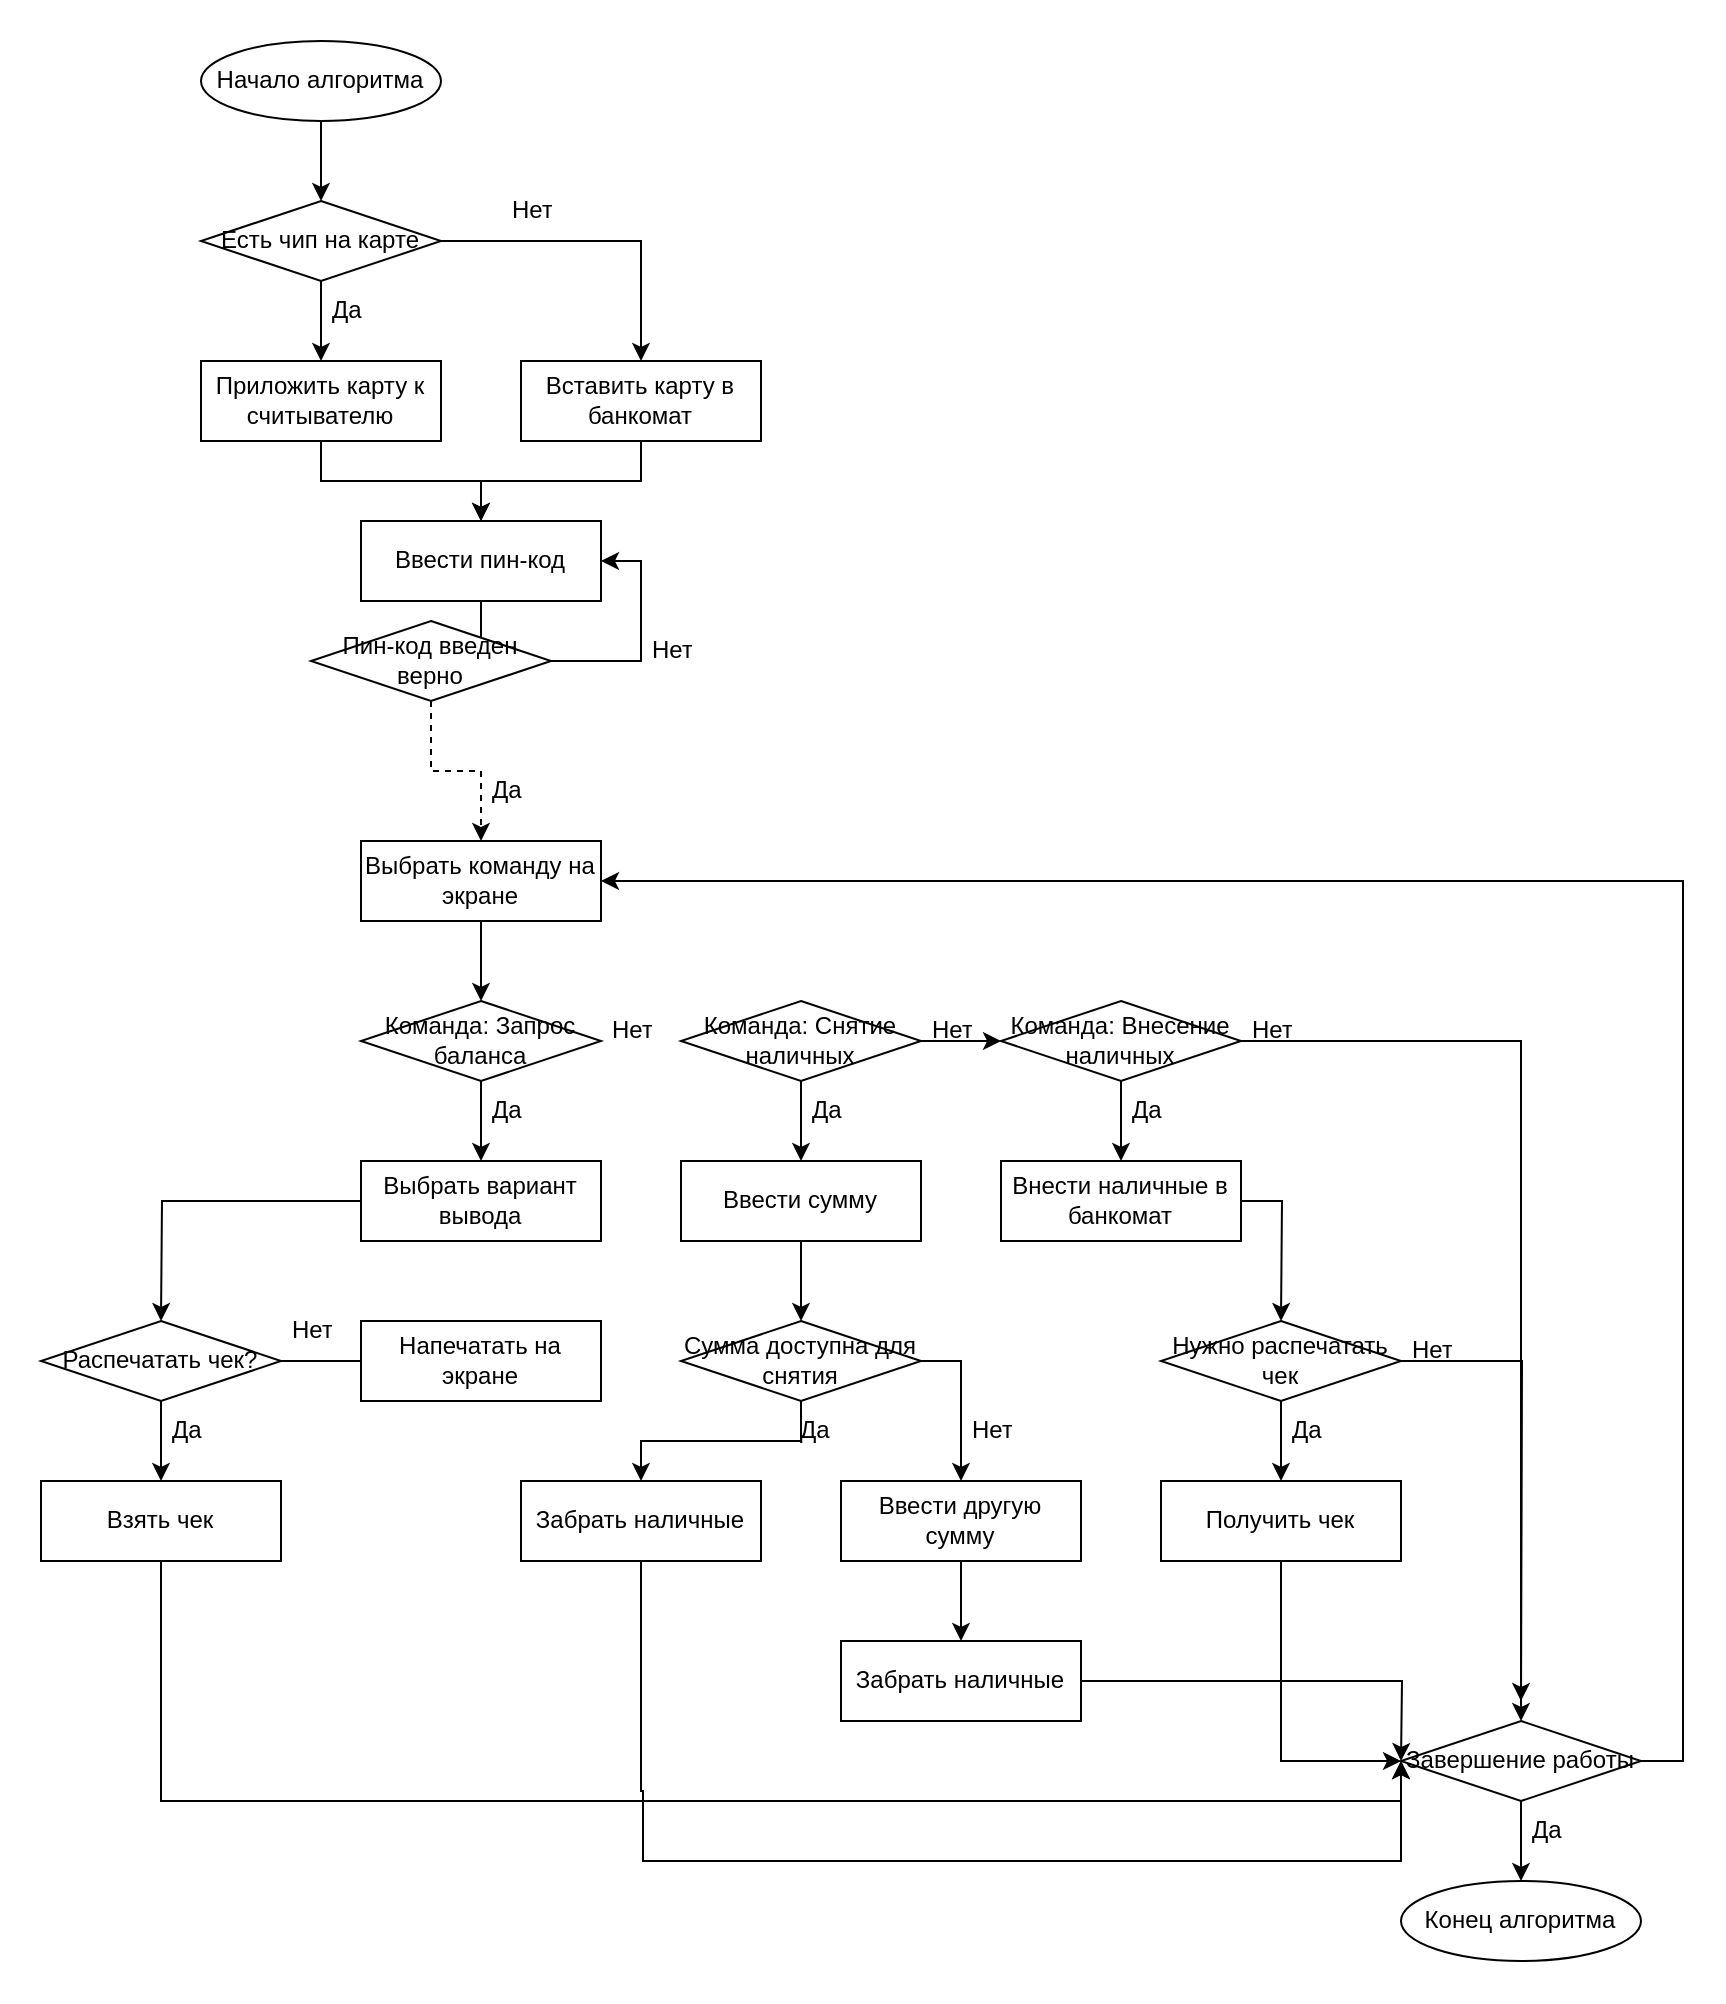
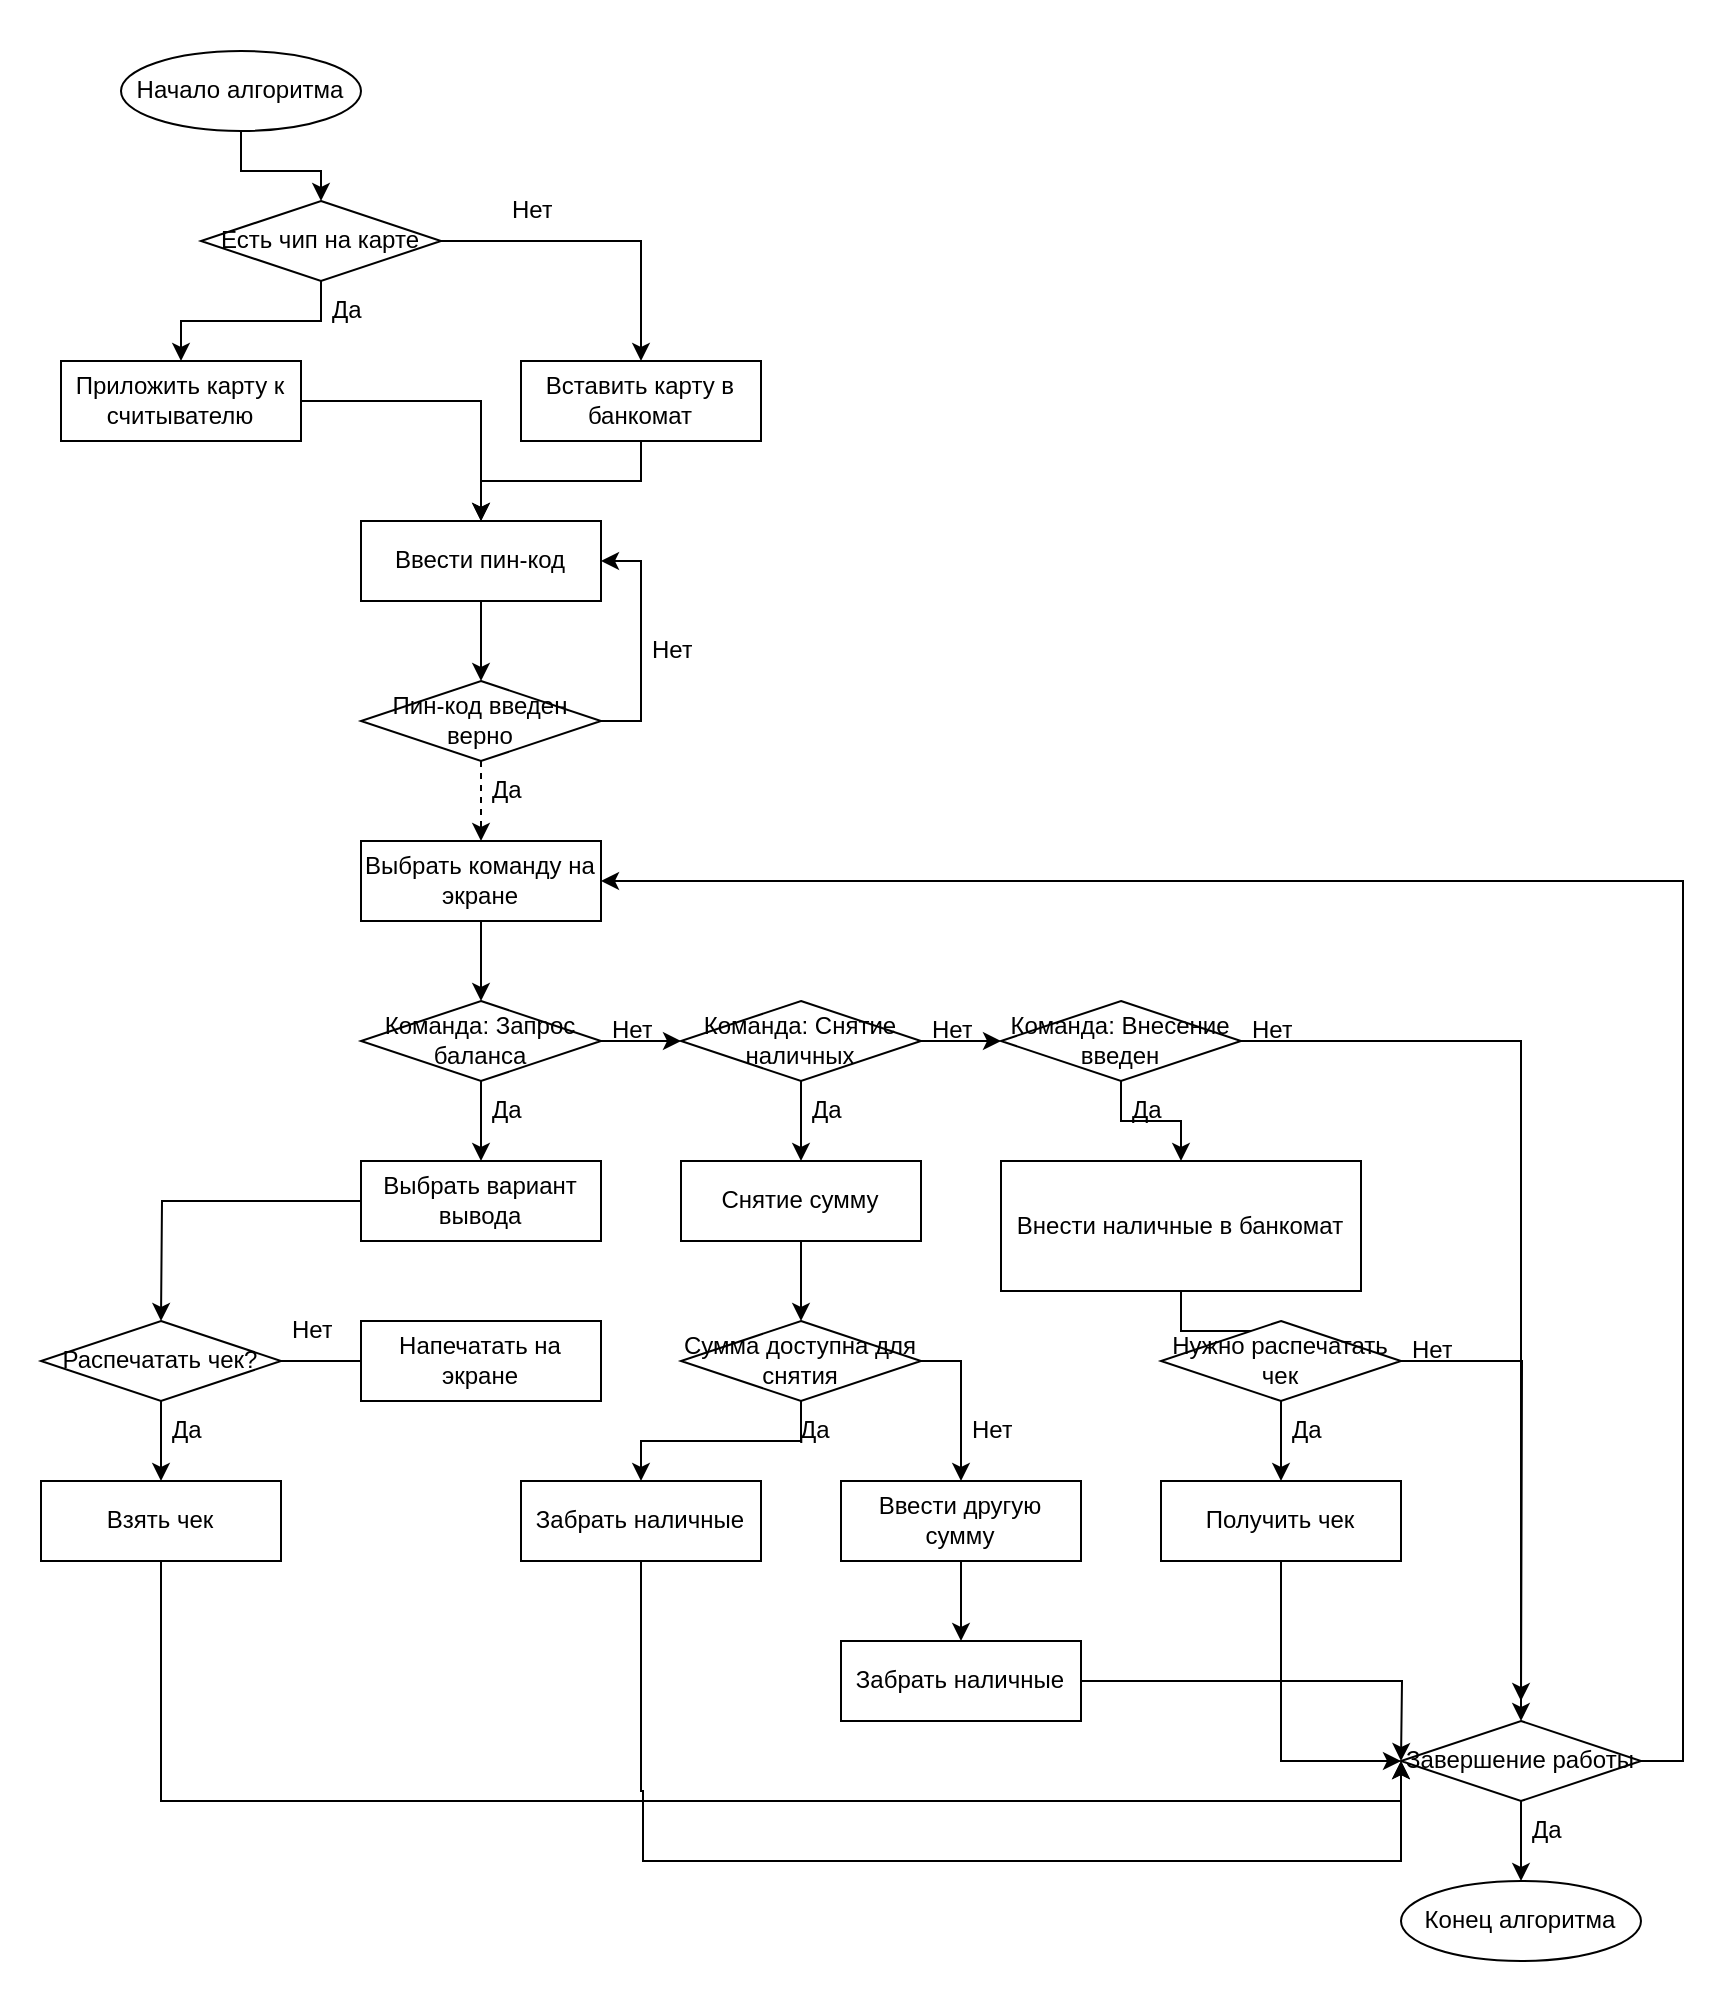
(321, 81) -> (241, 91)
(321, 401) -> (181, 401)
(431, 661) -> (481, 721)
none -> (634, 1041)
(1121, 1041) -> (1121, 1041)
(801, 1201) -> (801, 1201)
(1121, 1201) -> (1181, 1226)
